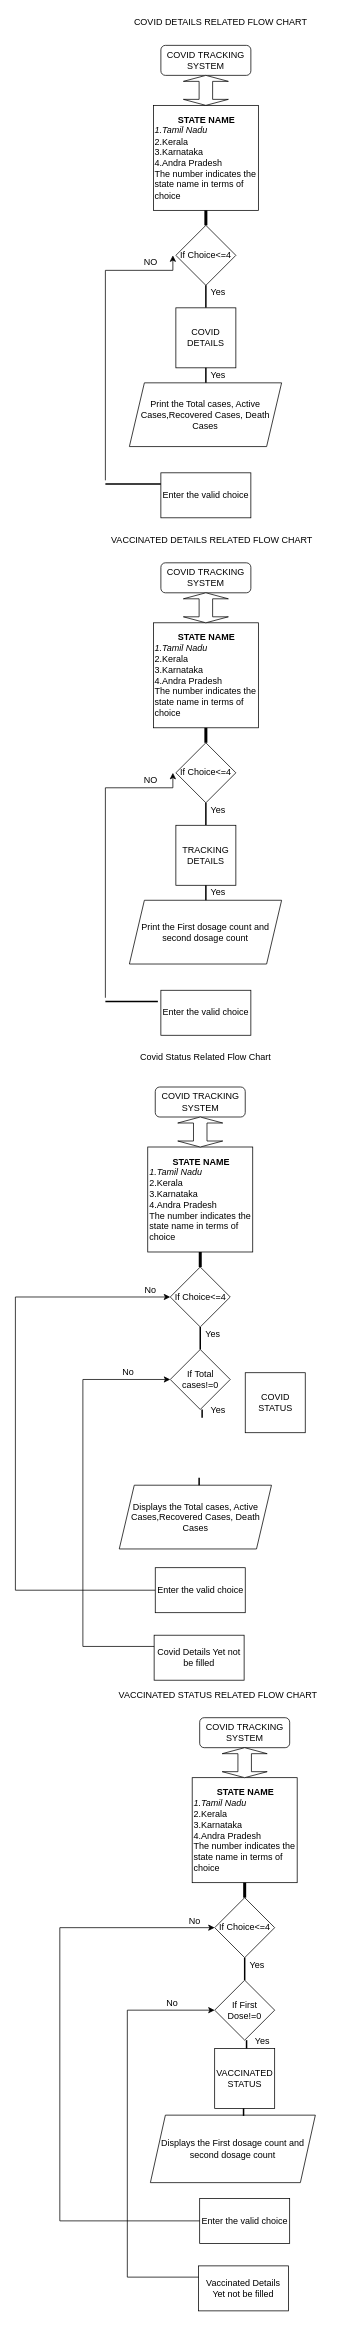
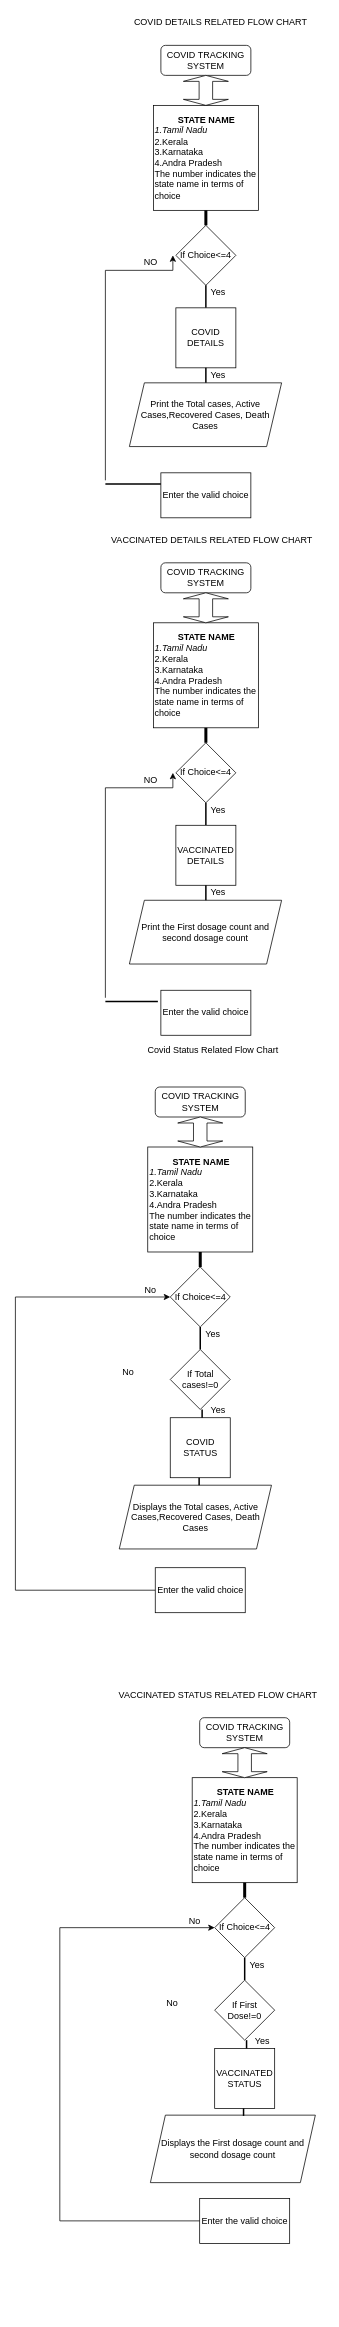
(206, 855) -> (206, 855)
(188, 1058) -> (195, 1050)
(123, 1380) -> none
(275, 1403) -> (200, 1448)
(199, 1658) -> none
(127, 2144) -> none
(244, 2289) -> none
